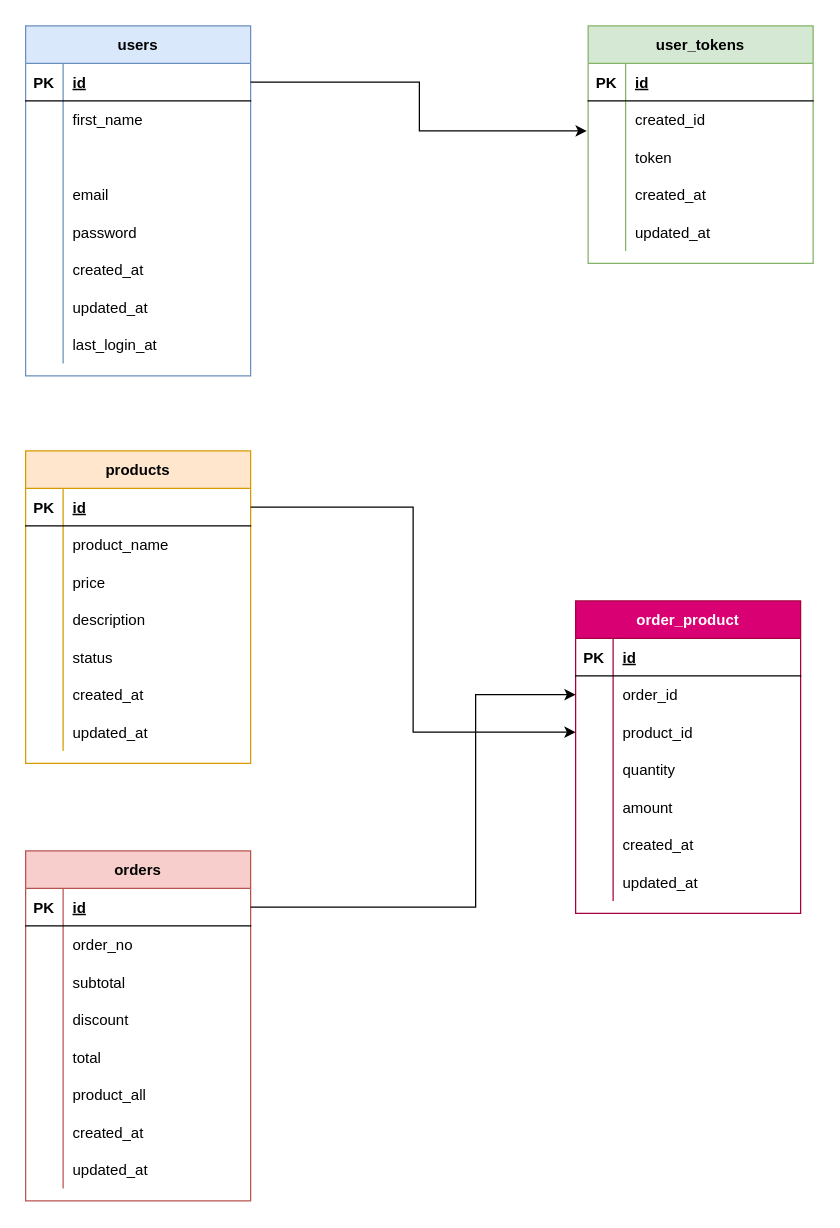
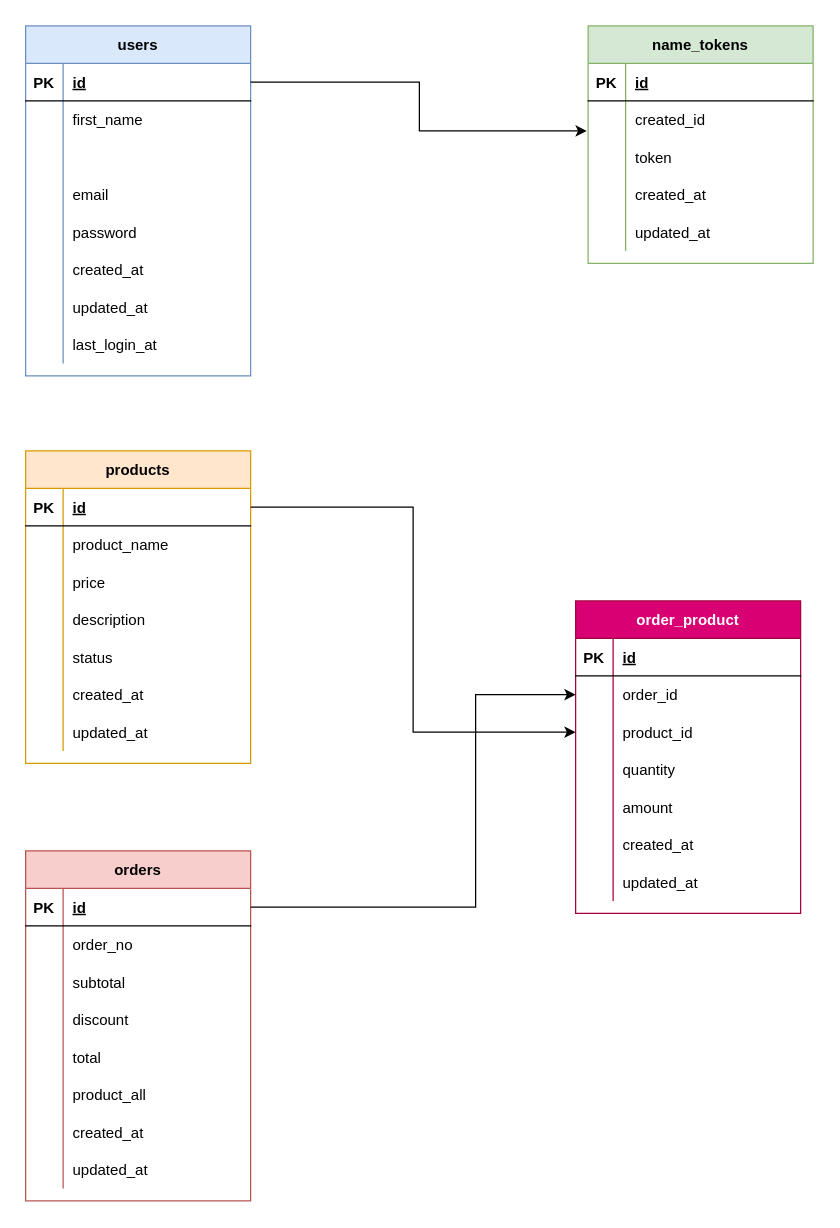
(700, 45) -> (700, 45)
